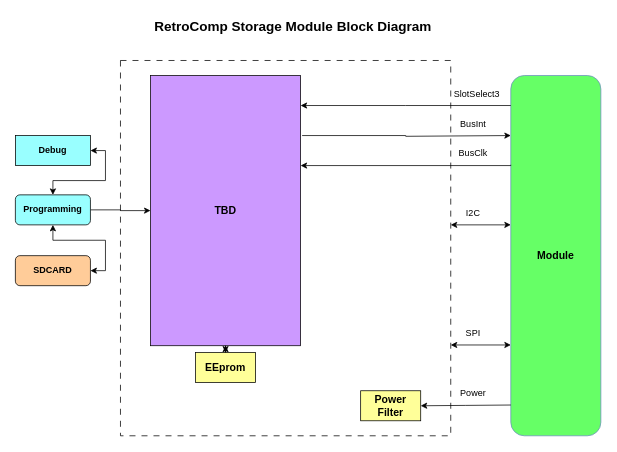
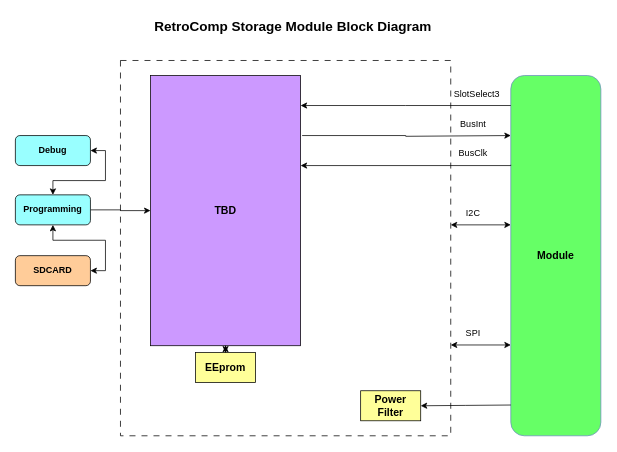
(53, 150) -> (53, 150)
(473, 393) -> none
